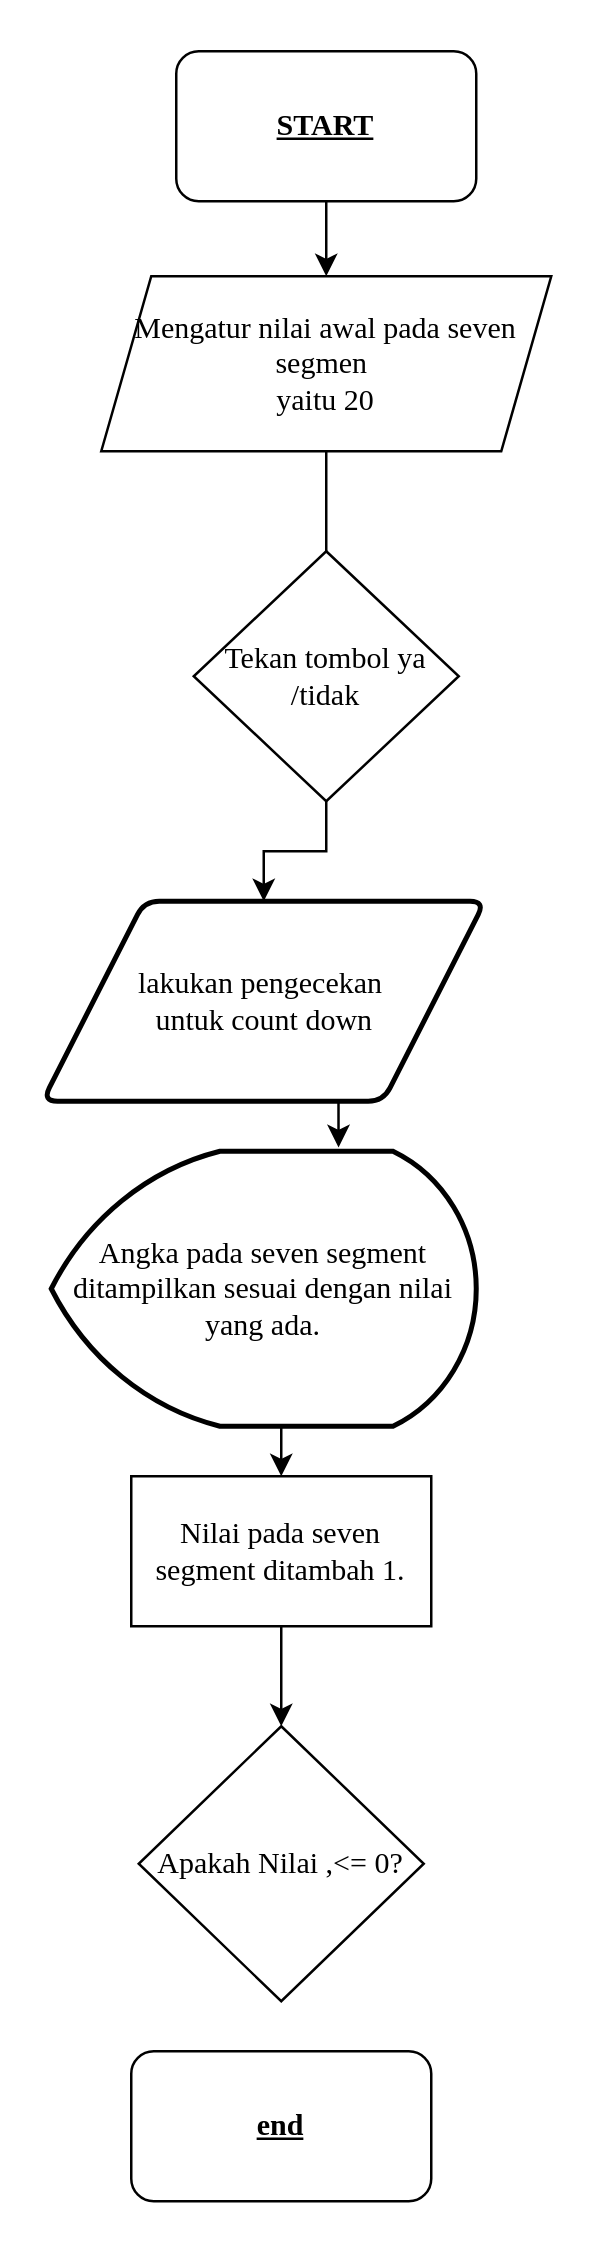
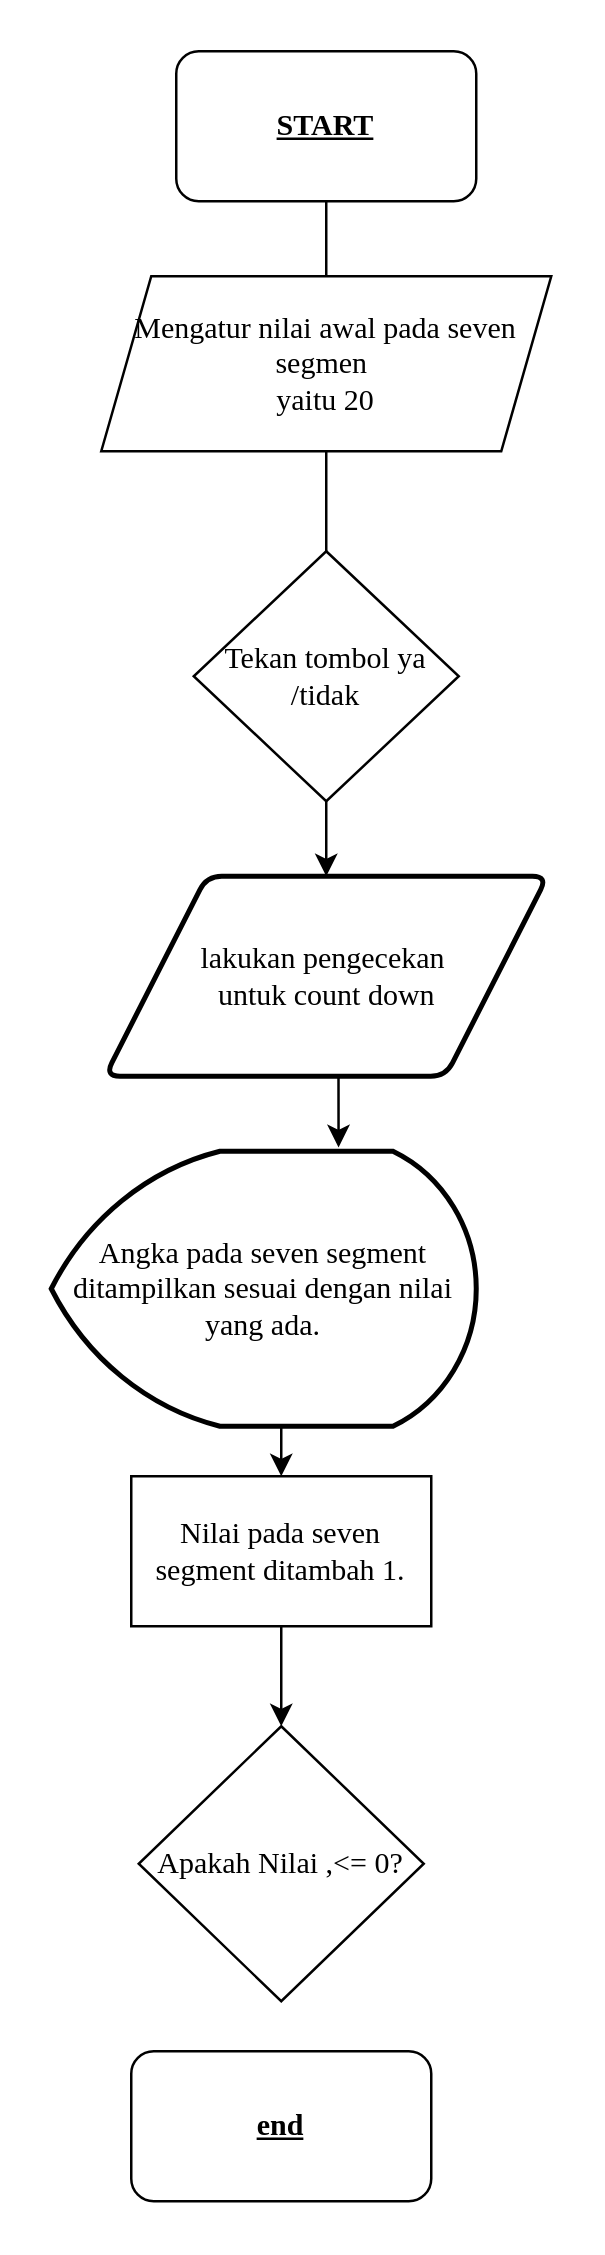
(326, 258) -> (326, 265)
(264, 1001) -> (326, 976)
